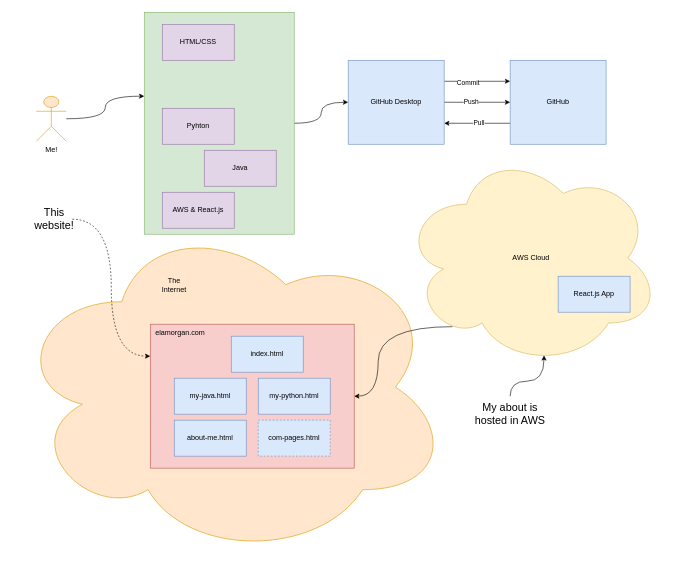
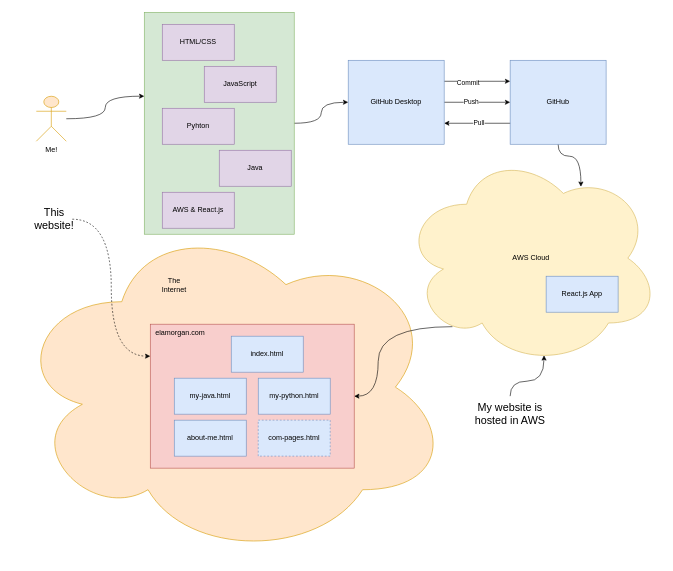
none -> (240, 84)
none -> (578, 162)
(240, 168) -> (255, 168)
(594, 294) -> (582, 294)
(510, 414) -> (510, 414)
